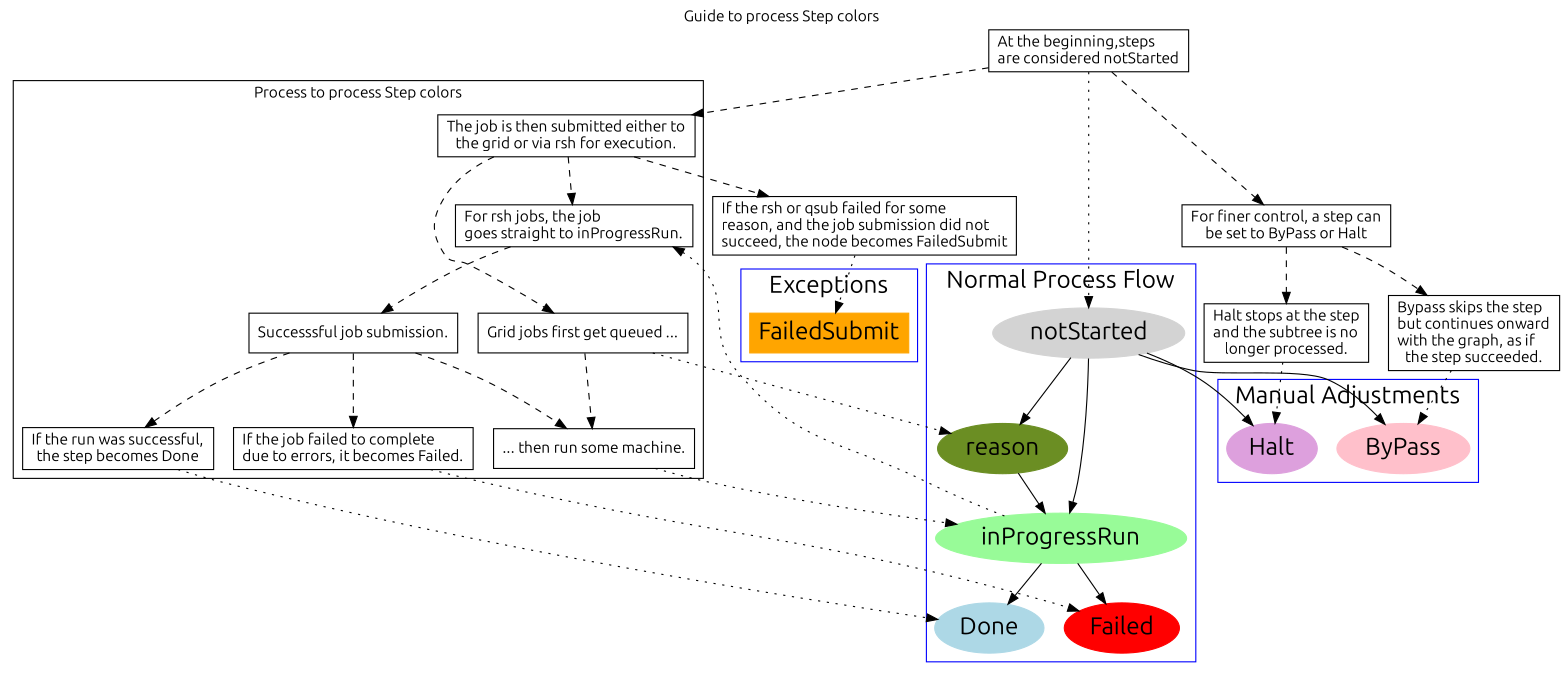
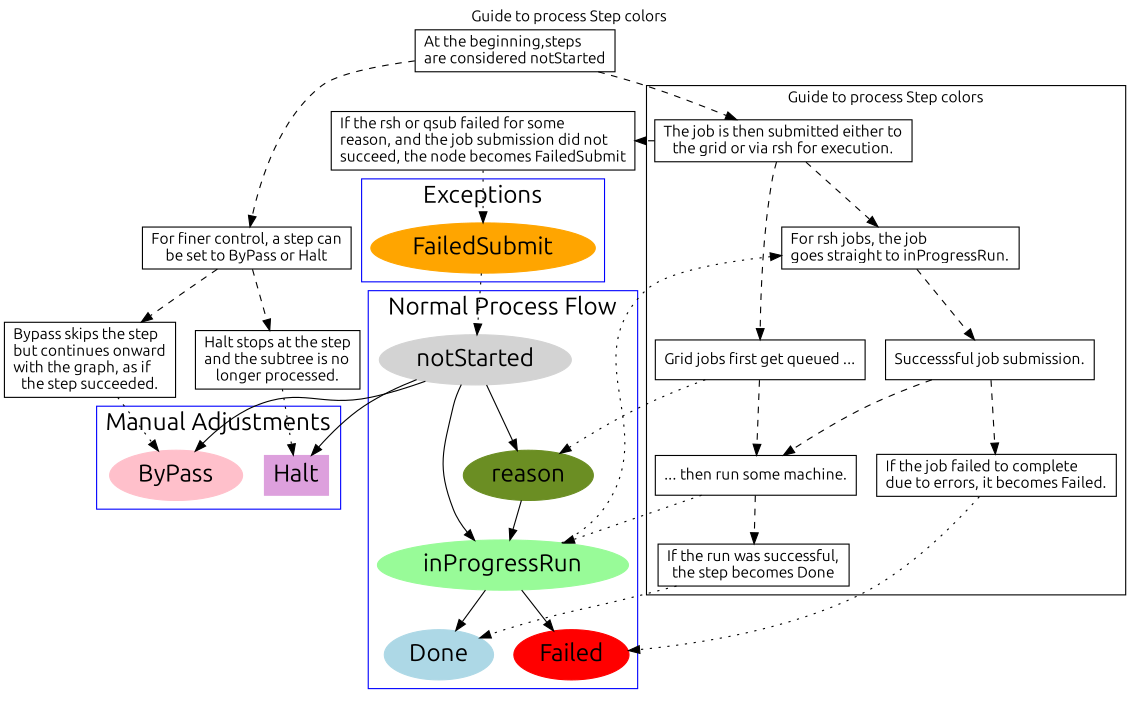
(358, 93) -> (886, 98)
(1089, 184) -> (480, 298)
(829, 333) -> (483, 248)
(219, 381) -> (755, 514)
(1272, 449) -> (296, 475)
